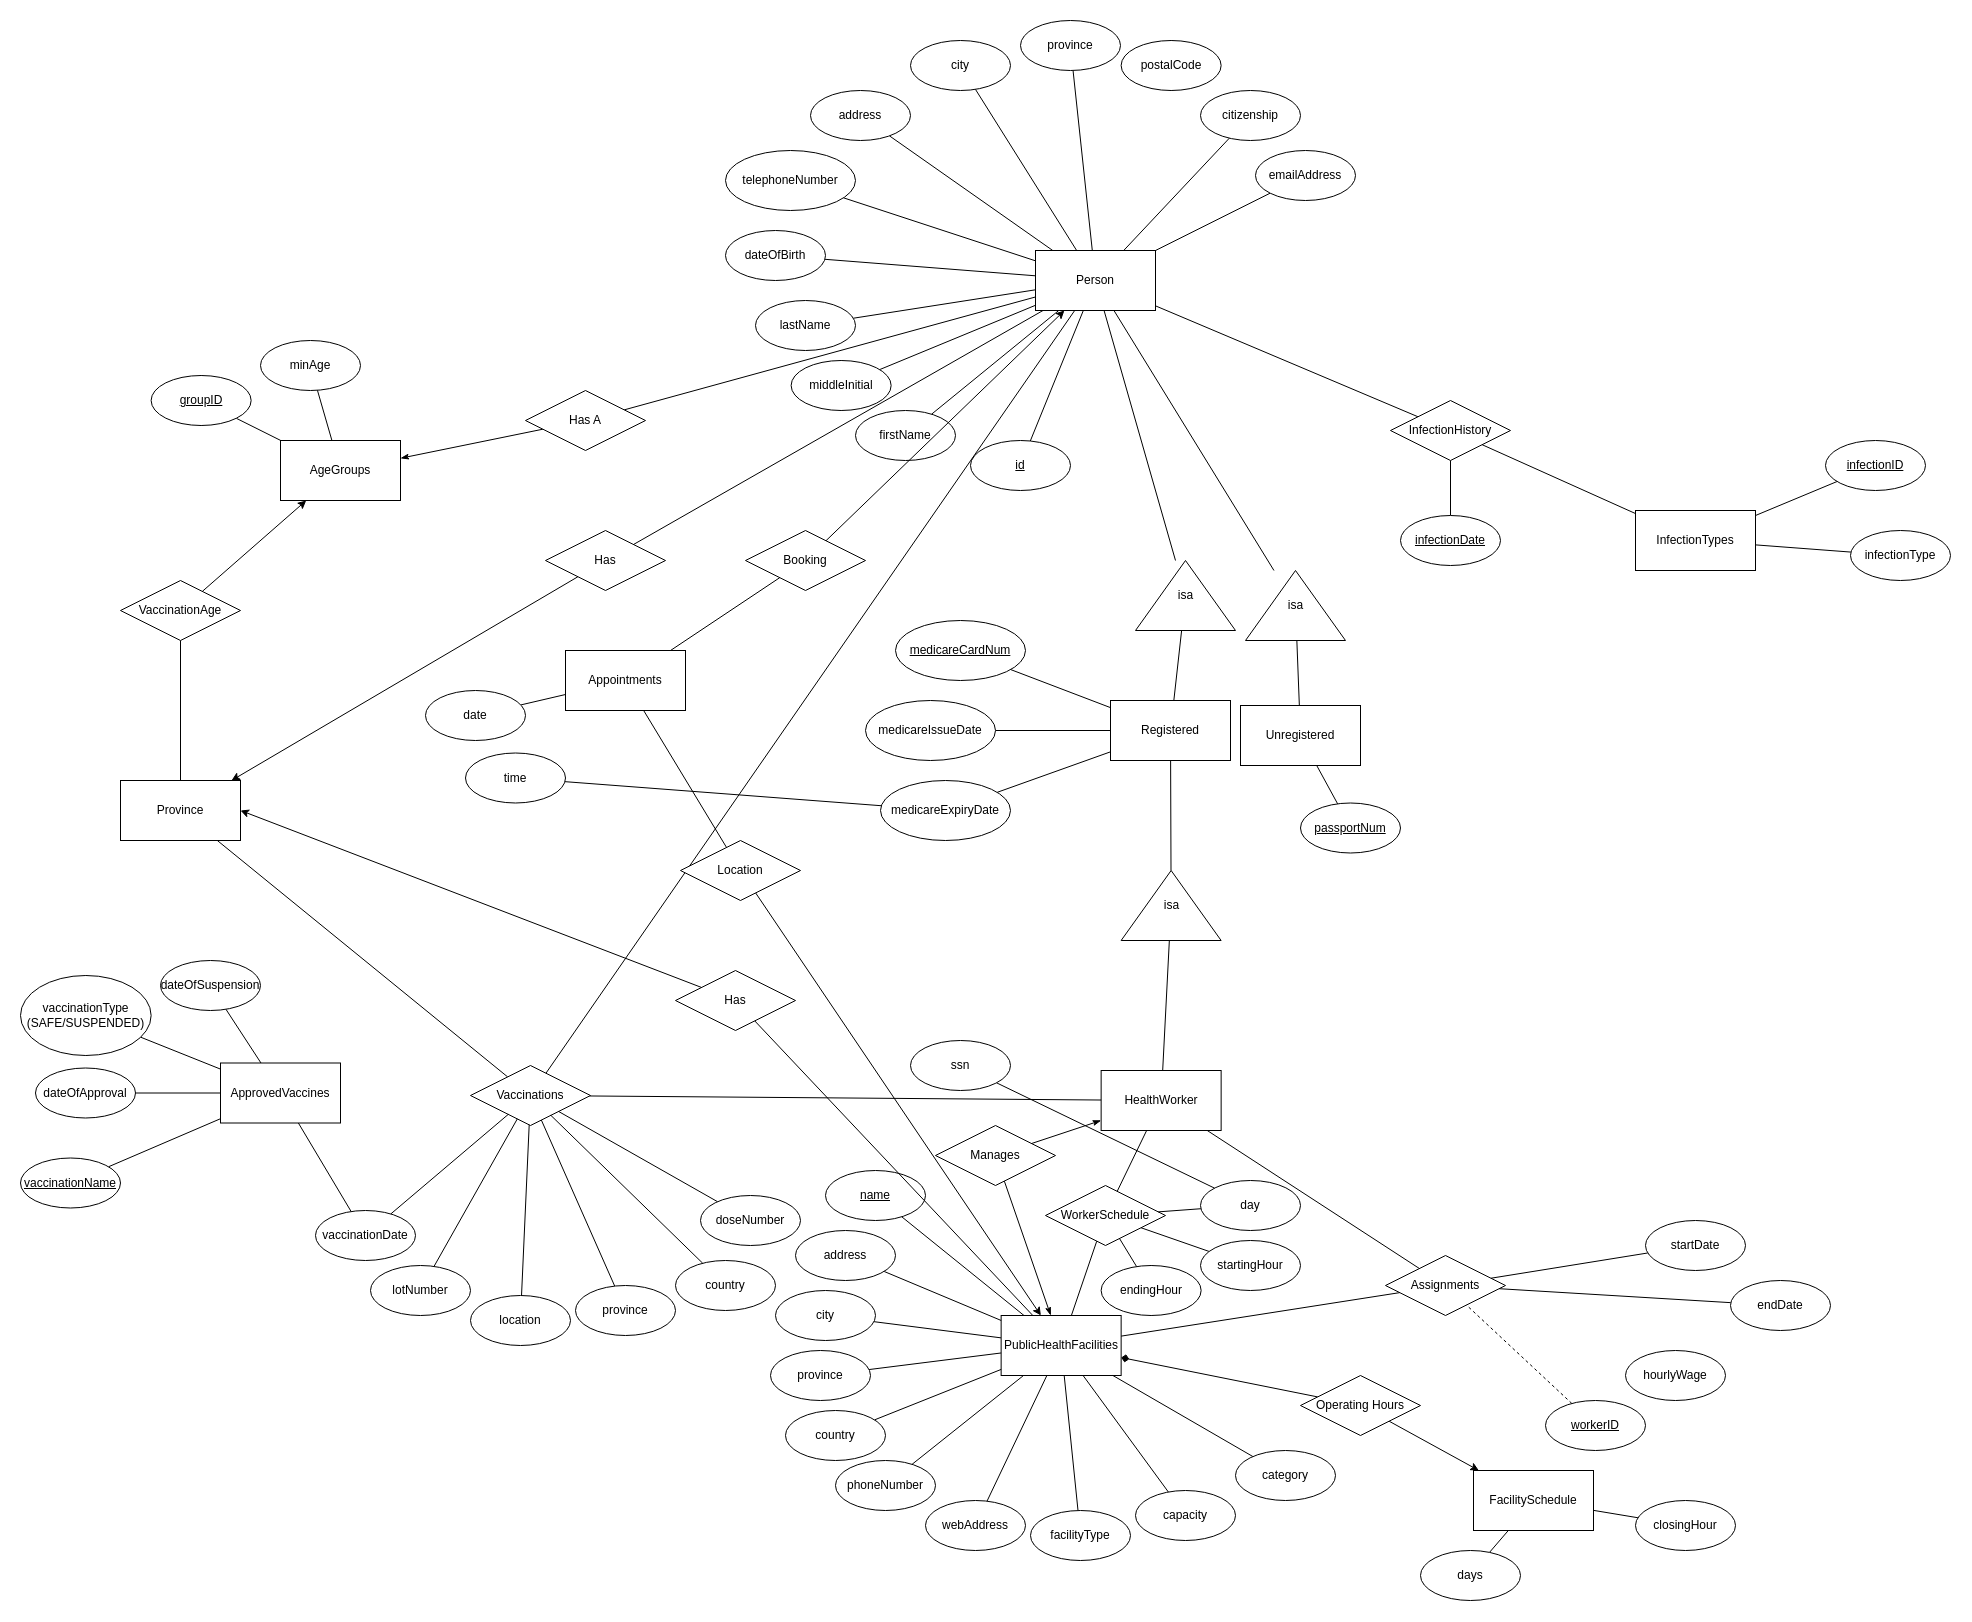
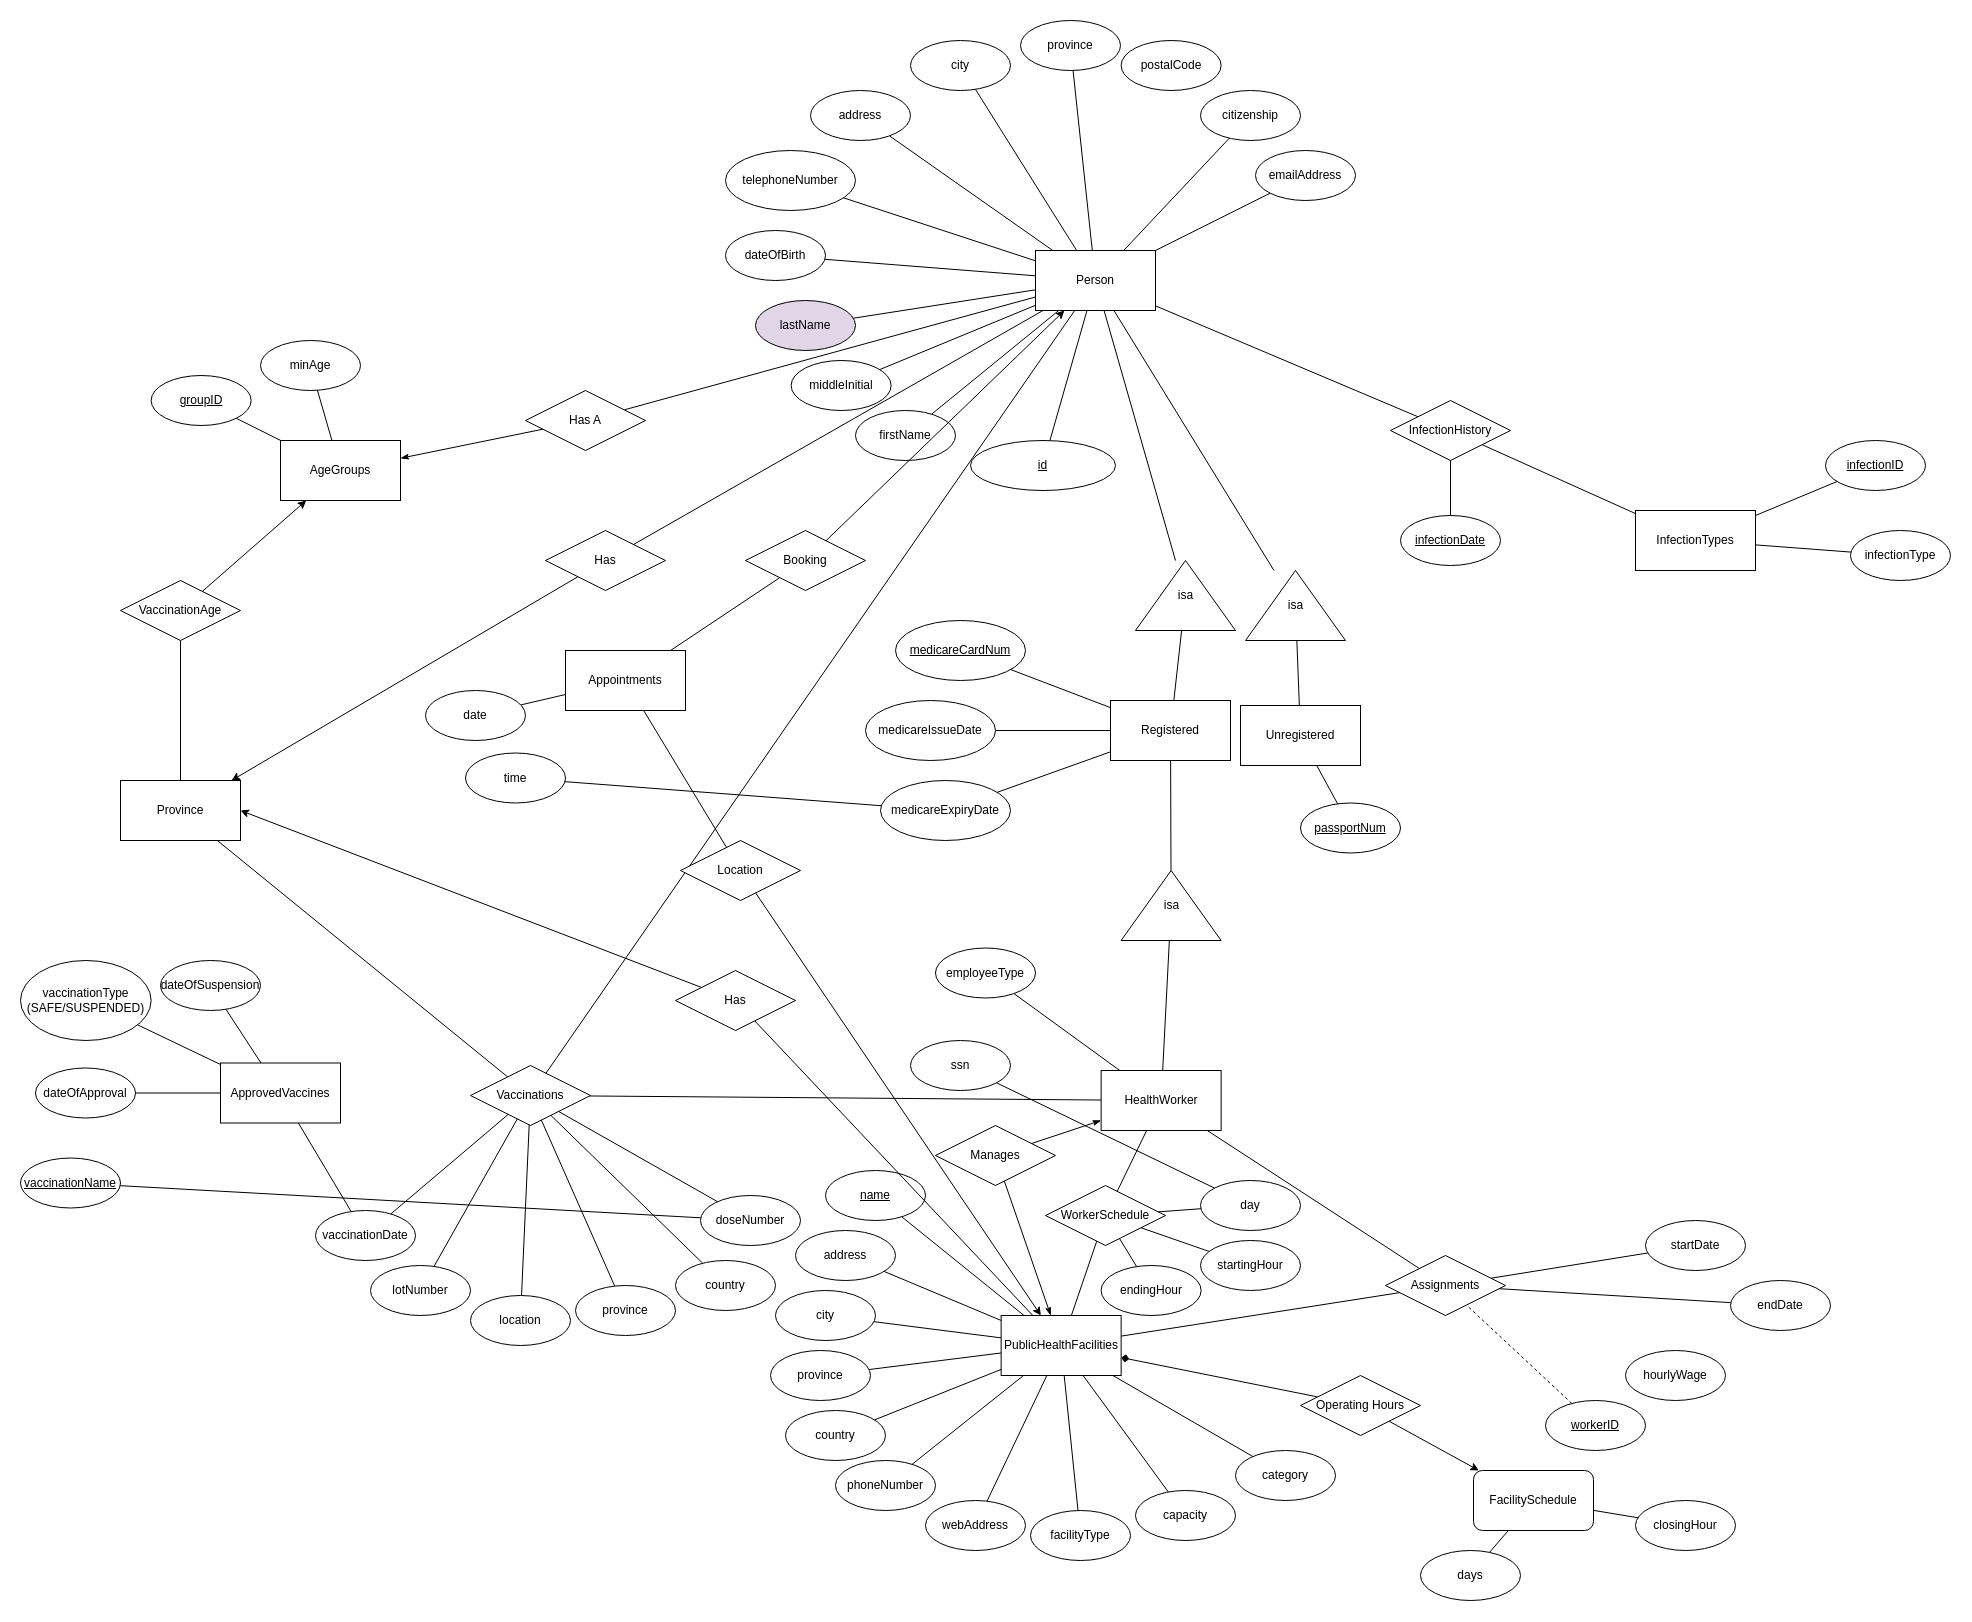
(806, 326) -> (806, 326)
(1021, 466) -> (1043, 466)
none -> (986, 973)
(86, 1016) -> (86, 1001)
none -> (1067, 1032)
(164, 1143) -> (410, 1202)
(1534, 1501) -> (1534, 1501)
